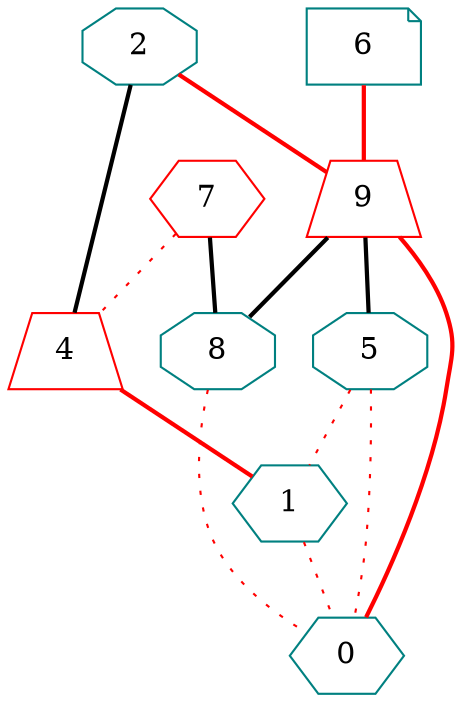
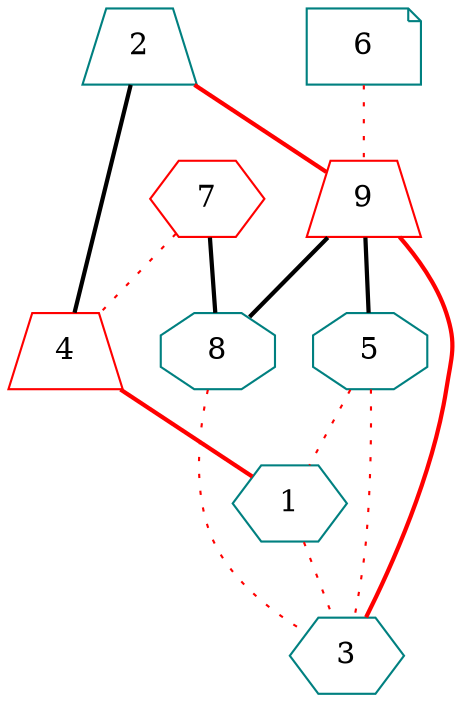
(140, 47) -> (140, 47)
(364, 123) -> (364, 123)
(347, 656) -> (347, 656)
